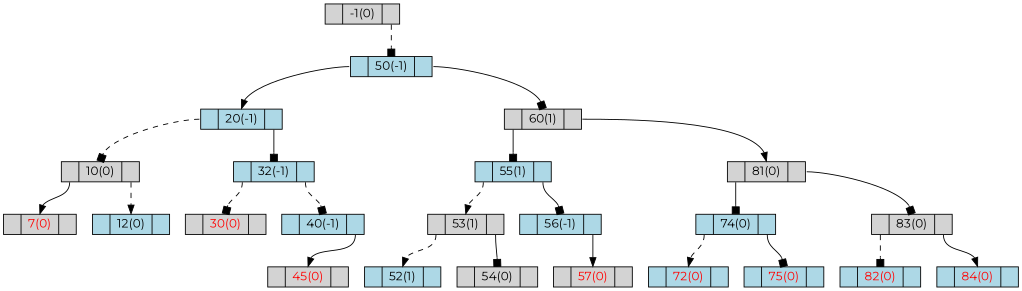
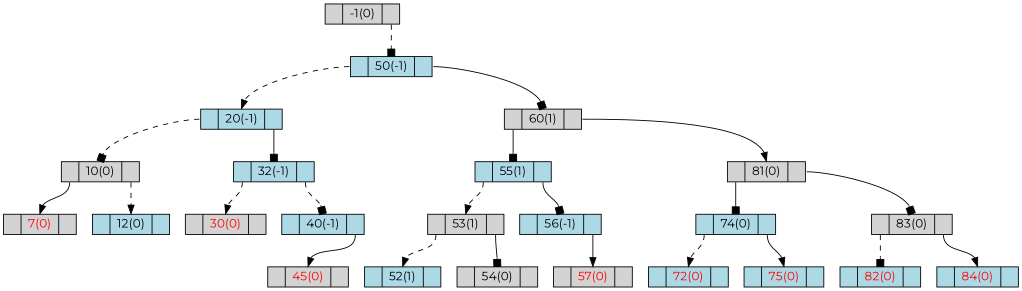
(294, 76) -> (294, 76)
(237, 195) -> (237, 195)
(772, 247) -> (772, 247)
